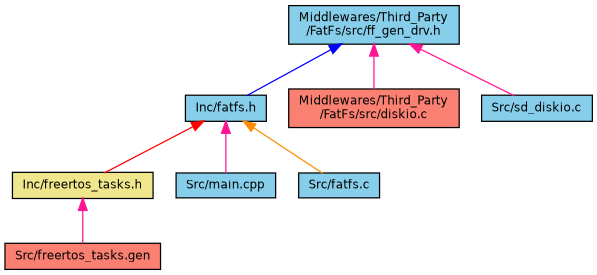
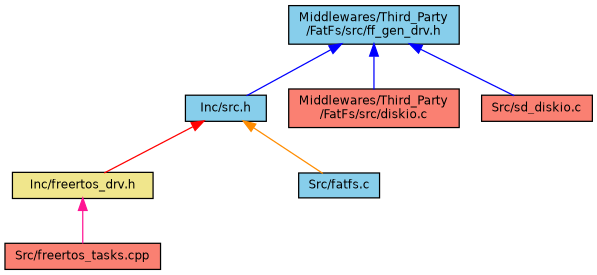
(374, 73) -> (374, 73)
(467, 73) -> (467, 73)
(226, 108) -> (226, 108)
(537, 108) -> (537, 108)
(83, 185) -> (83, 185)
(226, 185) -> none
(83, 256) -> (83, 256)
